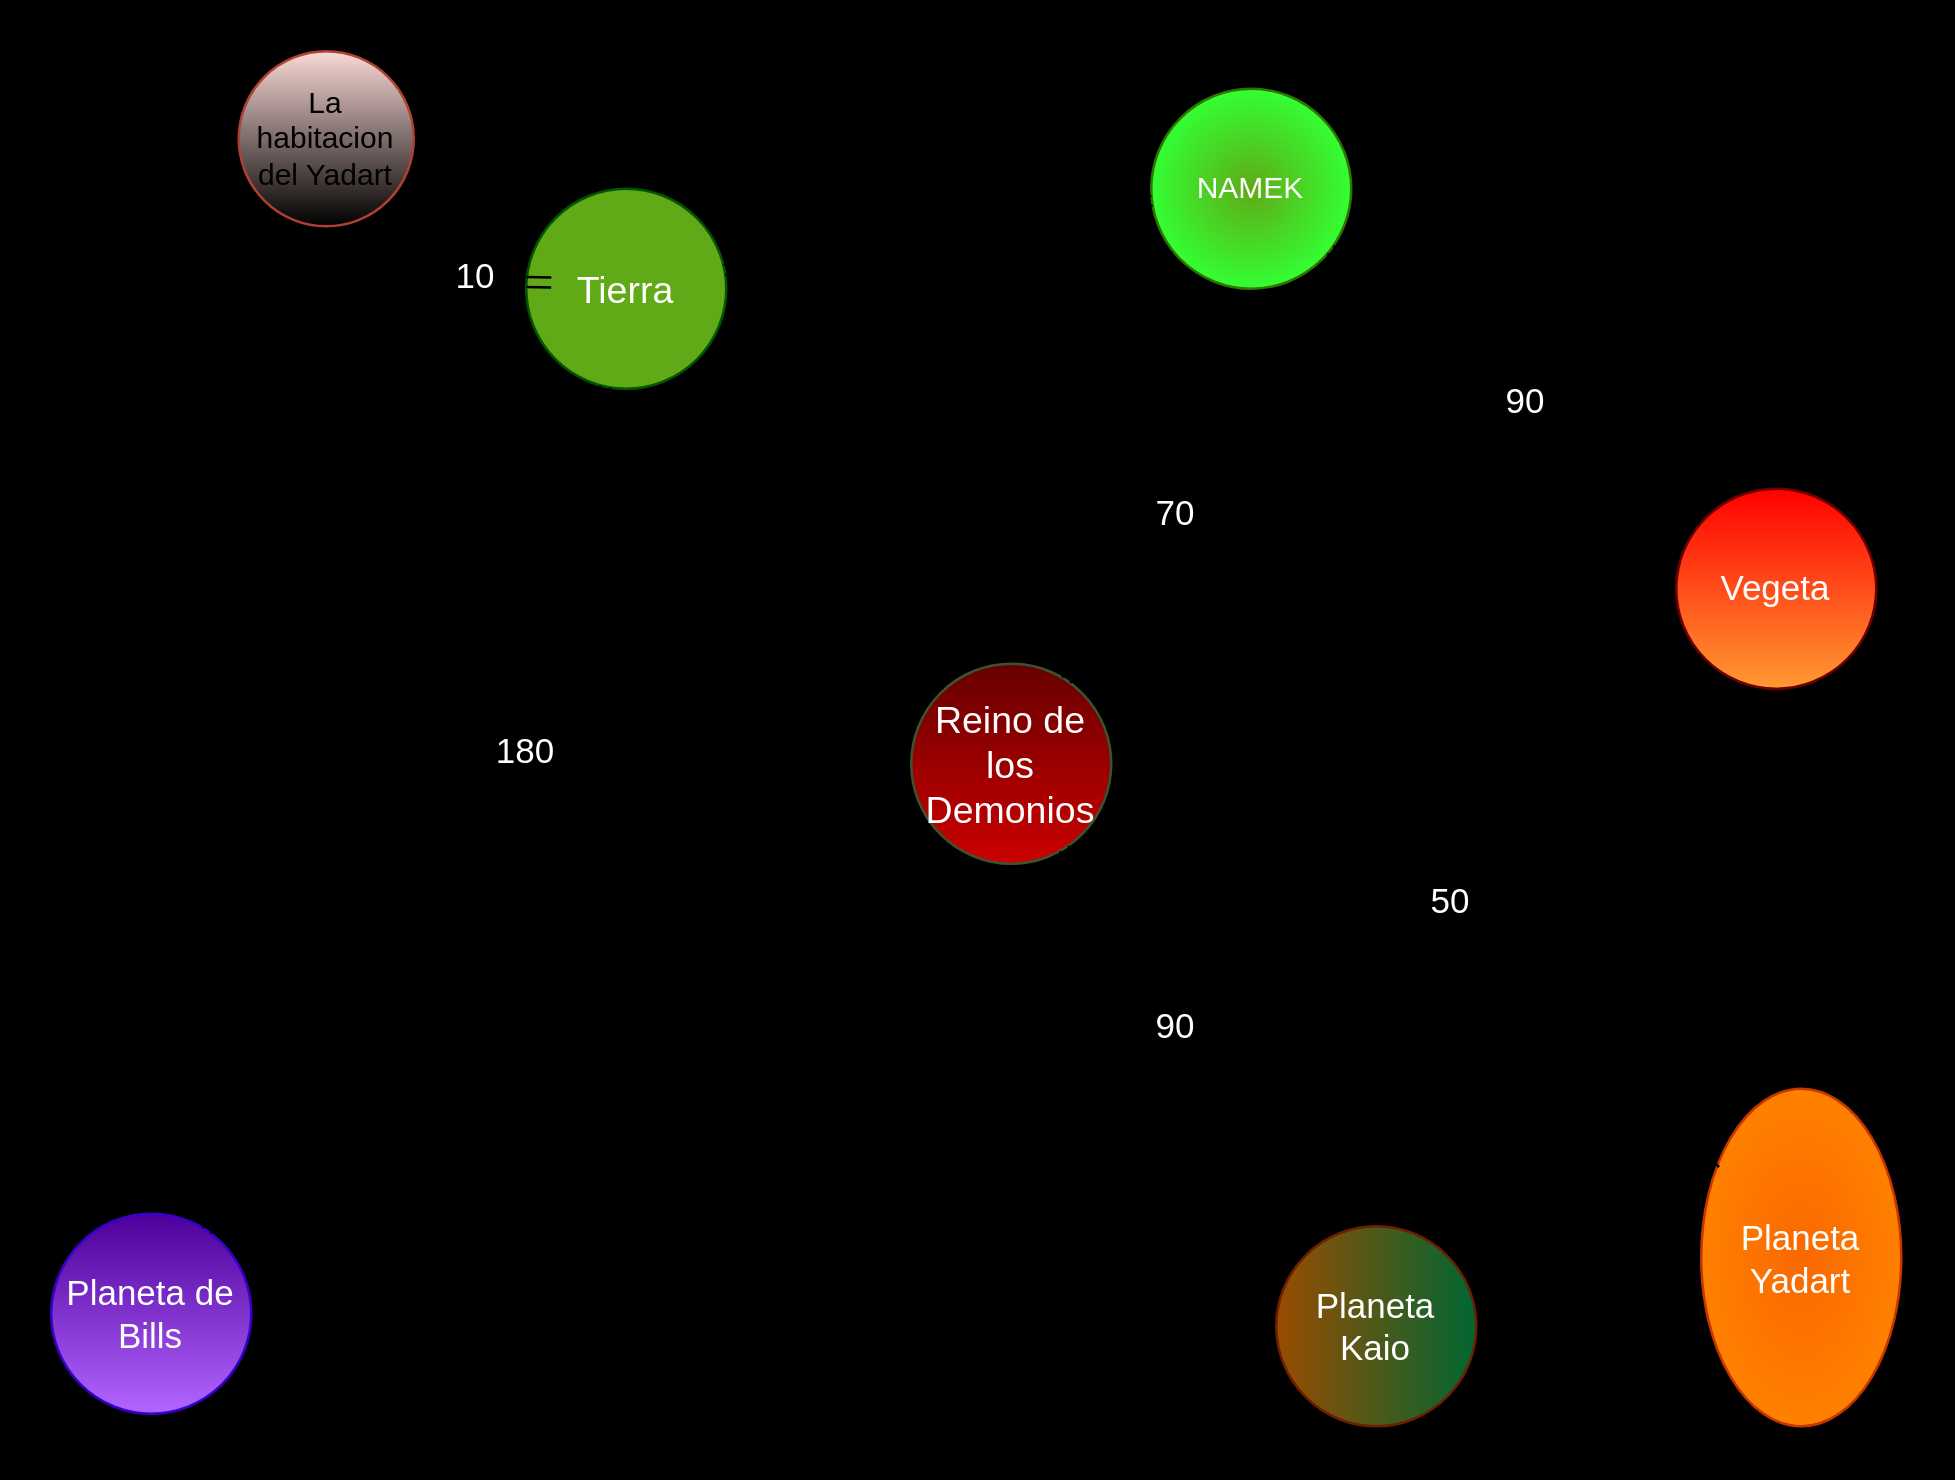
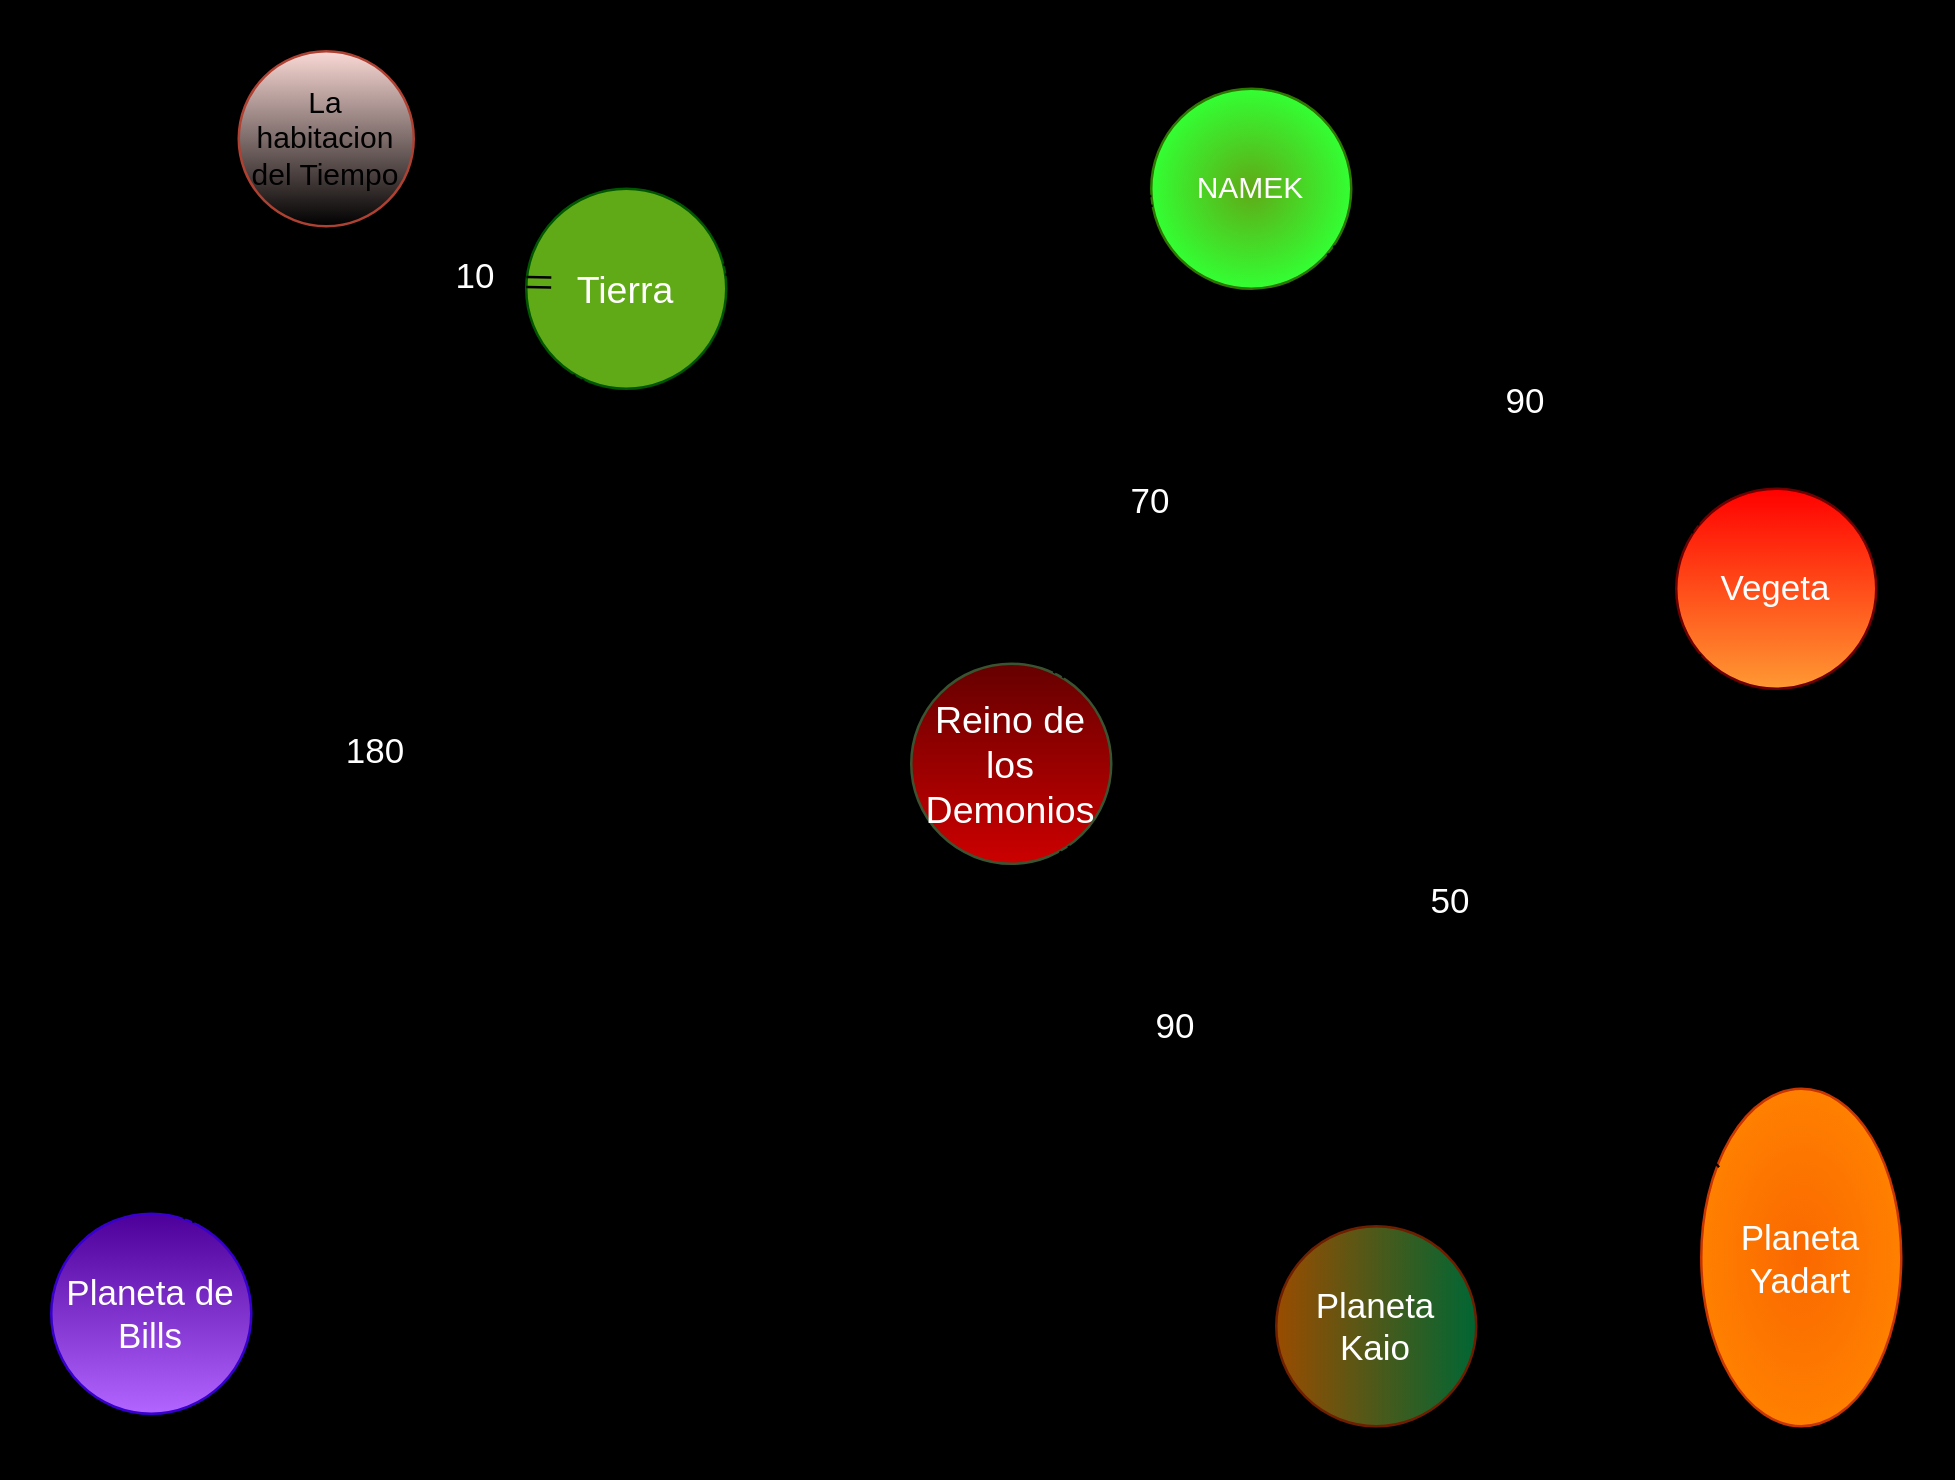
(326, 139) -> (326, 139)
(1176, 514) -> (1151, 501)
(526, 751) -> (376, 751)
